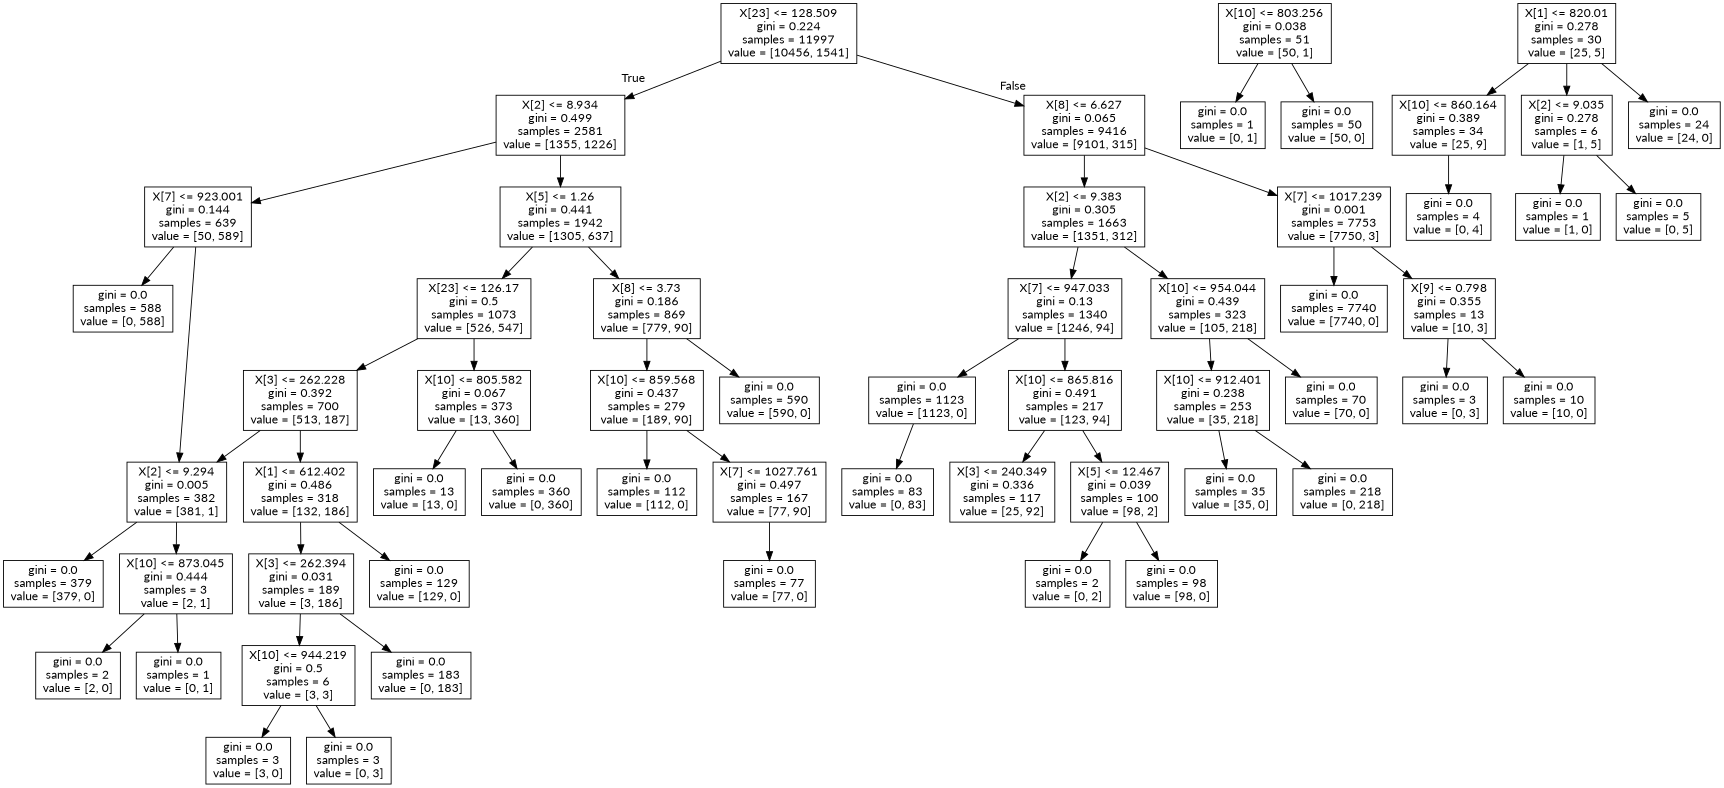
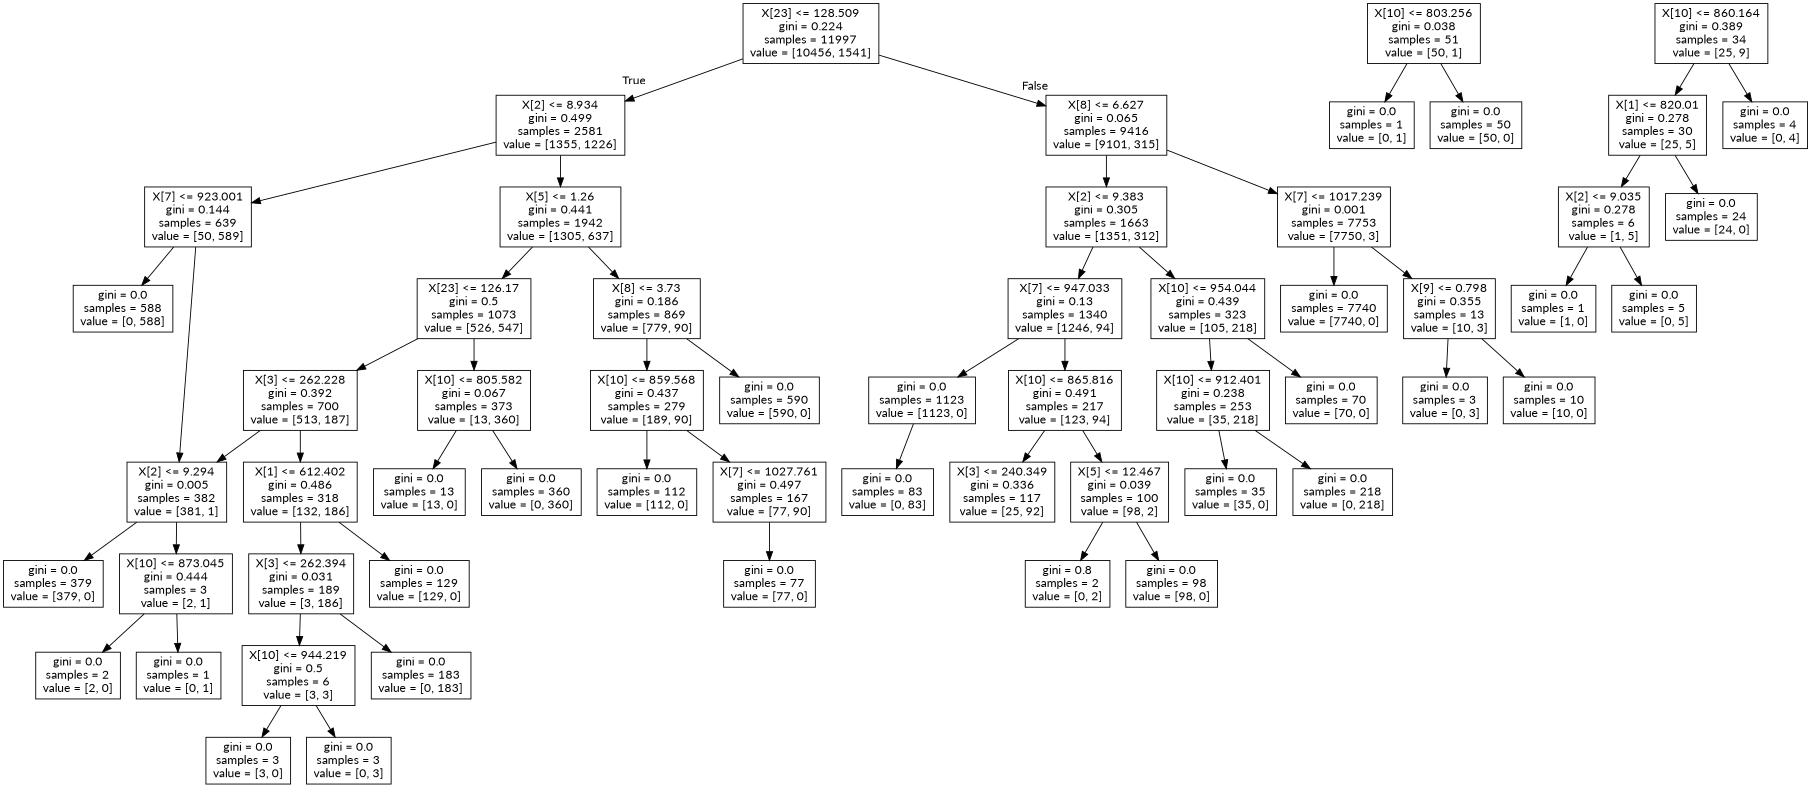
(1511, 77) -> (1687, 75)
(1068, 584) -> (1068, 584)
